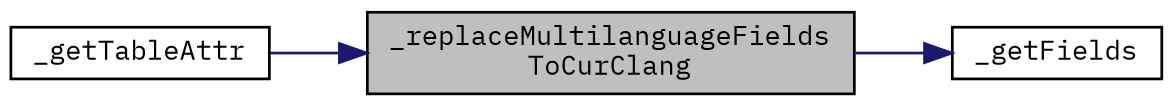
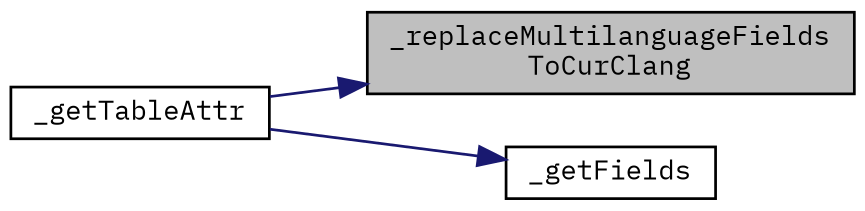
(890, 53) -> (374, 143)
